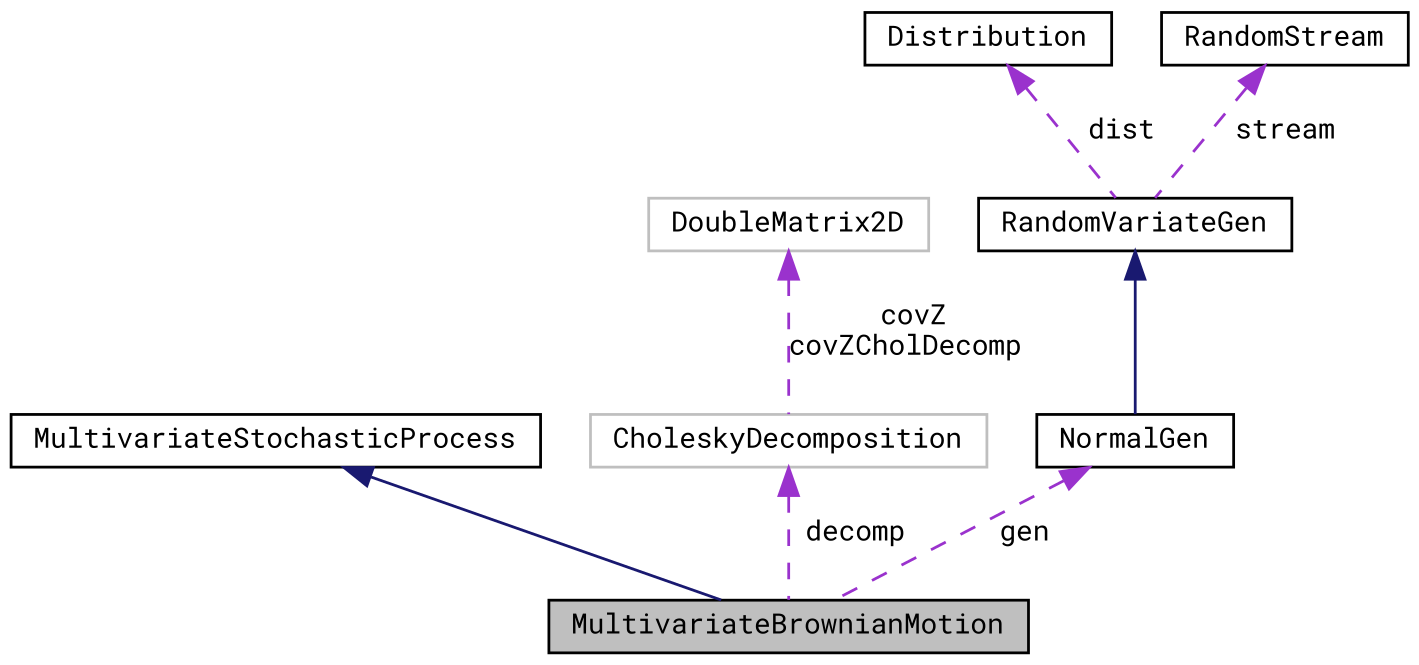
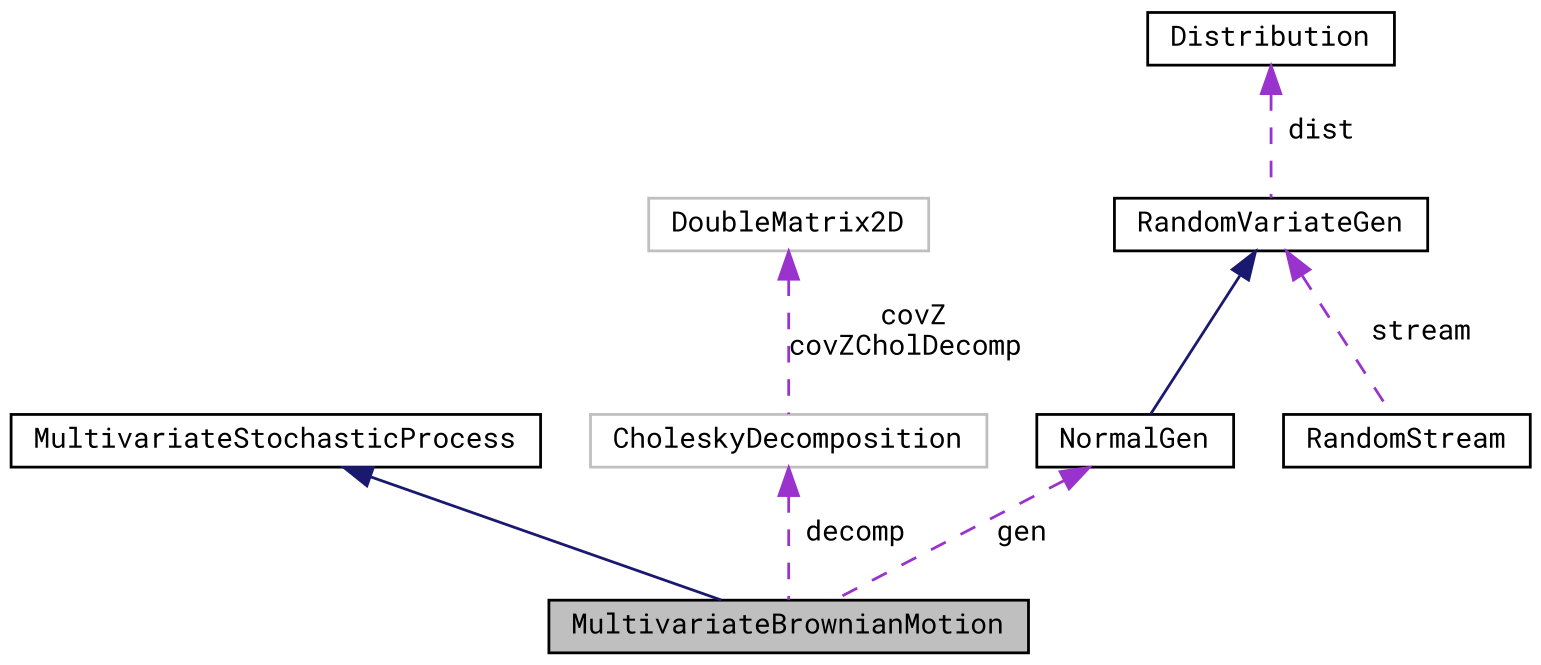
(1201, 143) -> (1347, 345)
